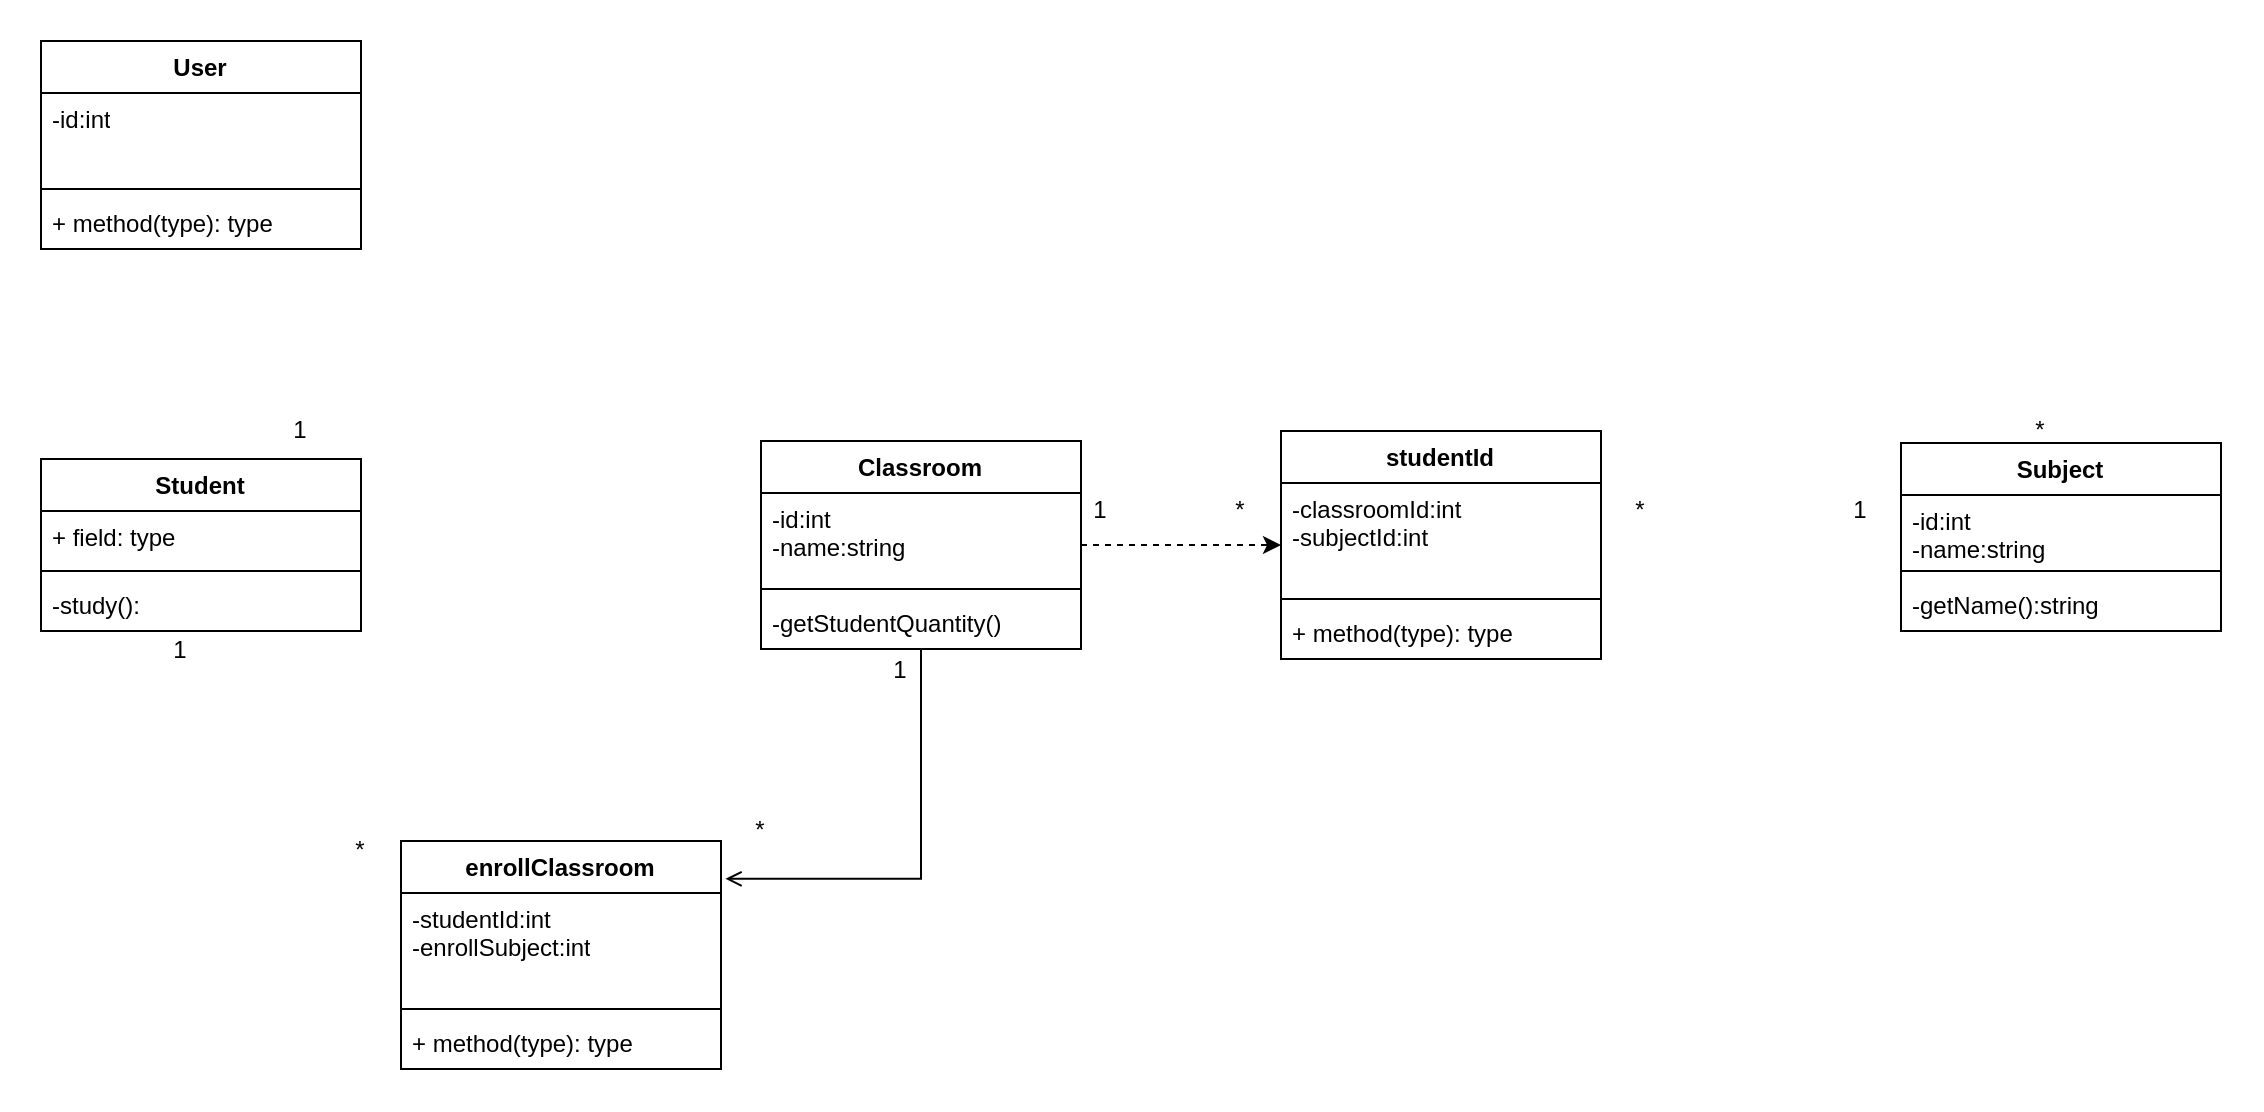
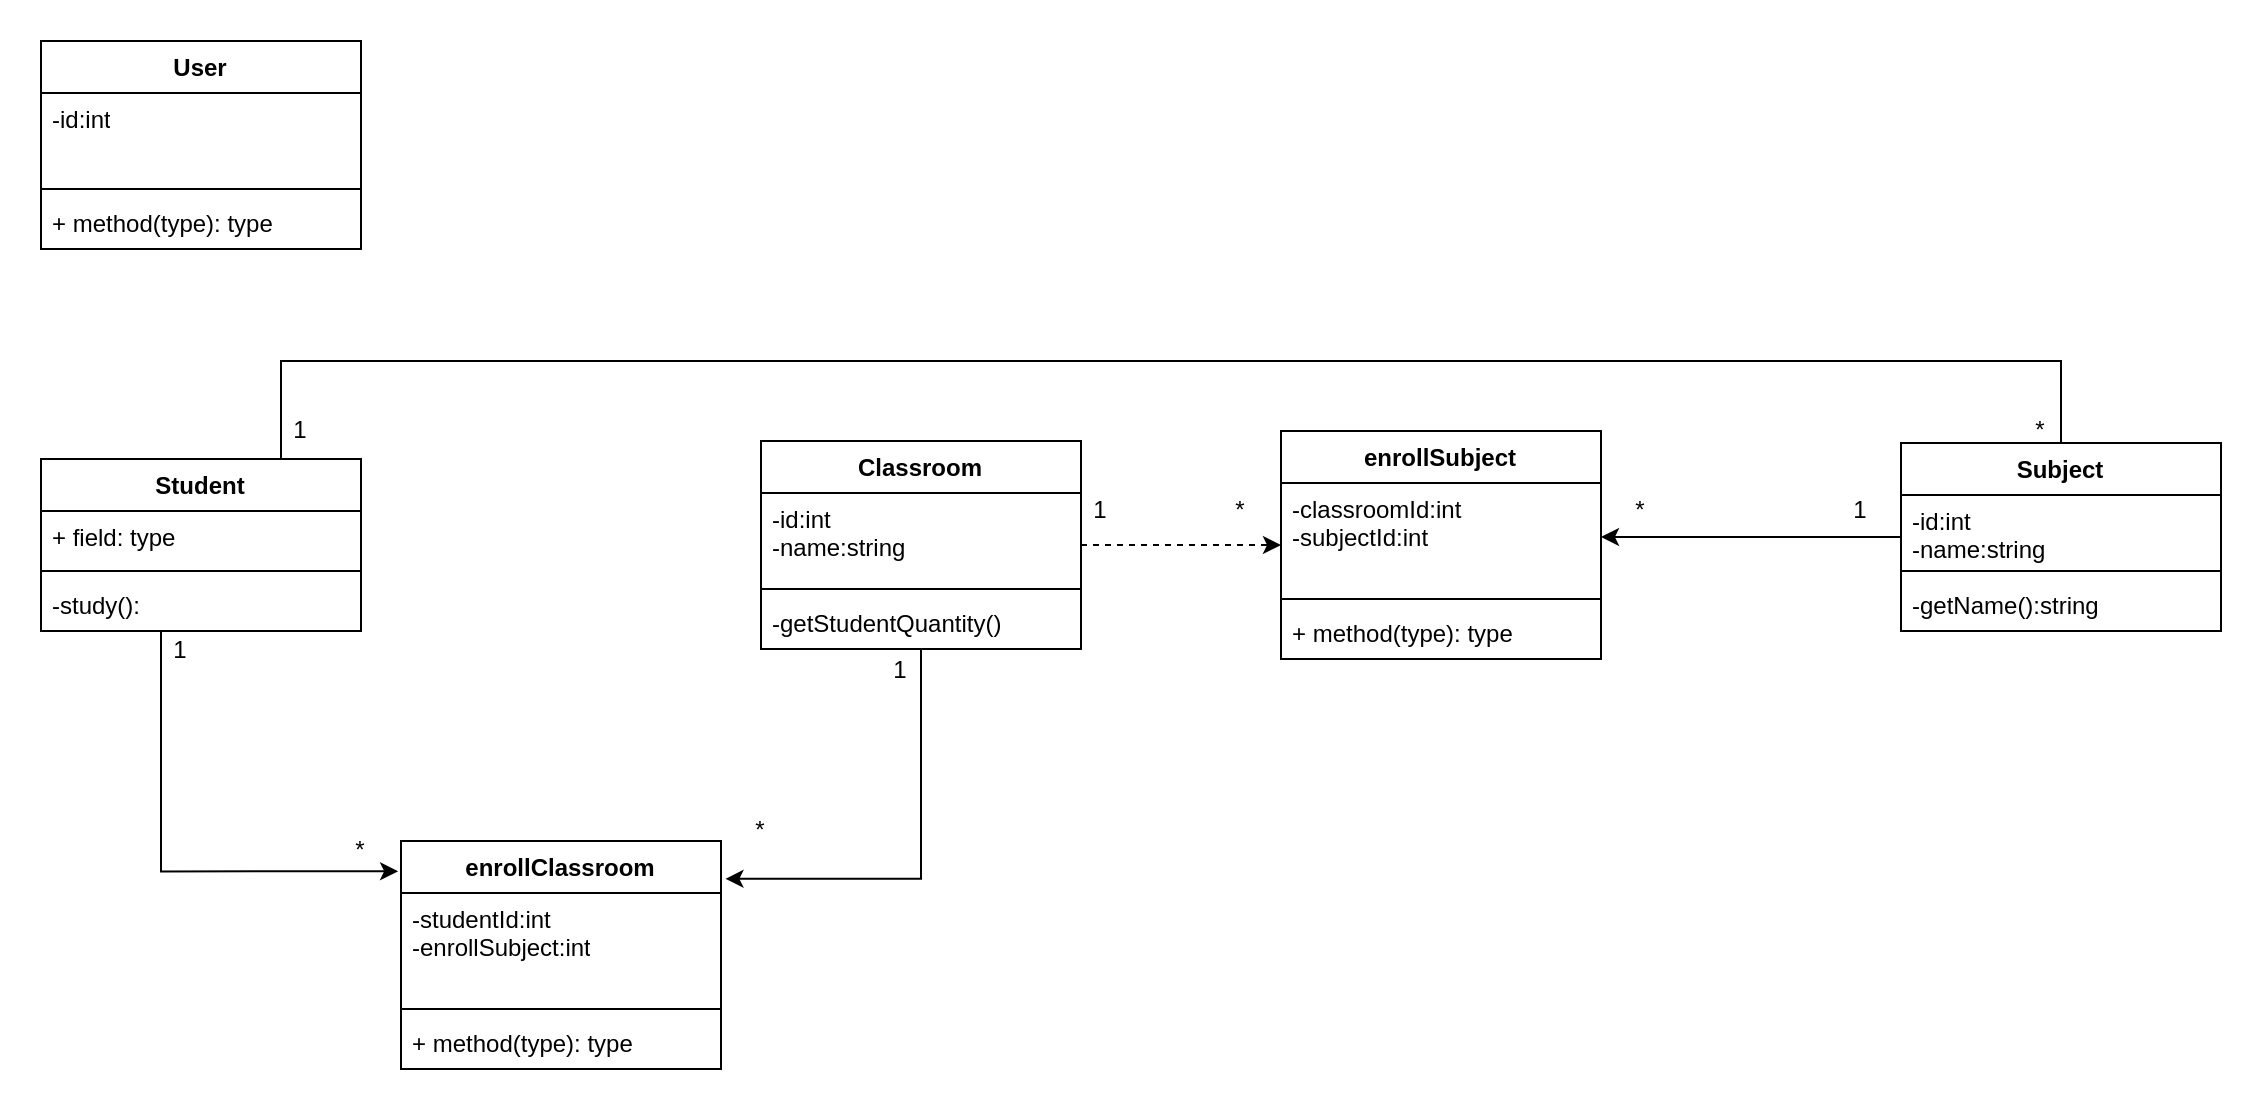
none -> (1163, 361)
(1441, 459) -> (1441, 459)
none -> (1756, 537)
none -> (161, 865)
(737, 879) -> (740, 879)
